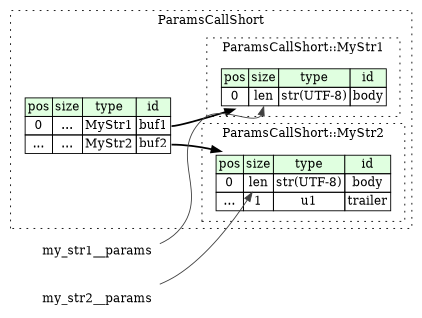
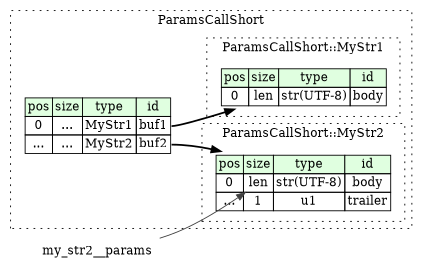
(97, 251) -> none
